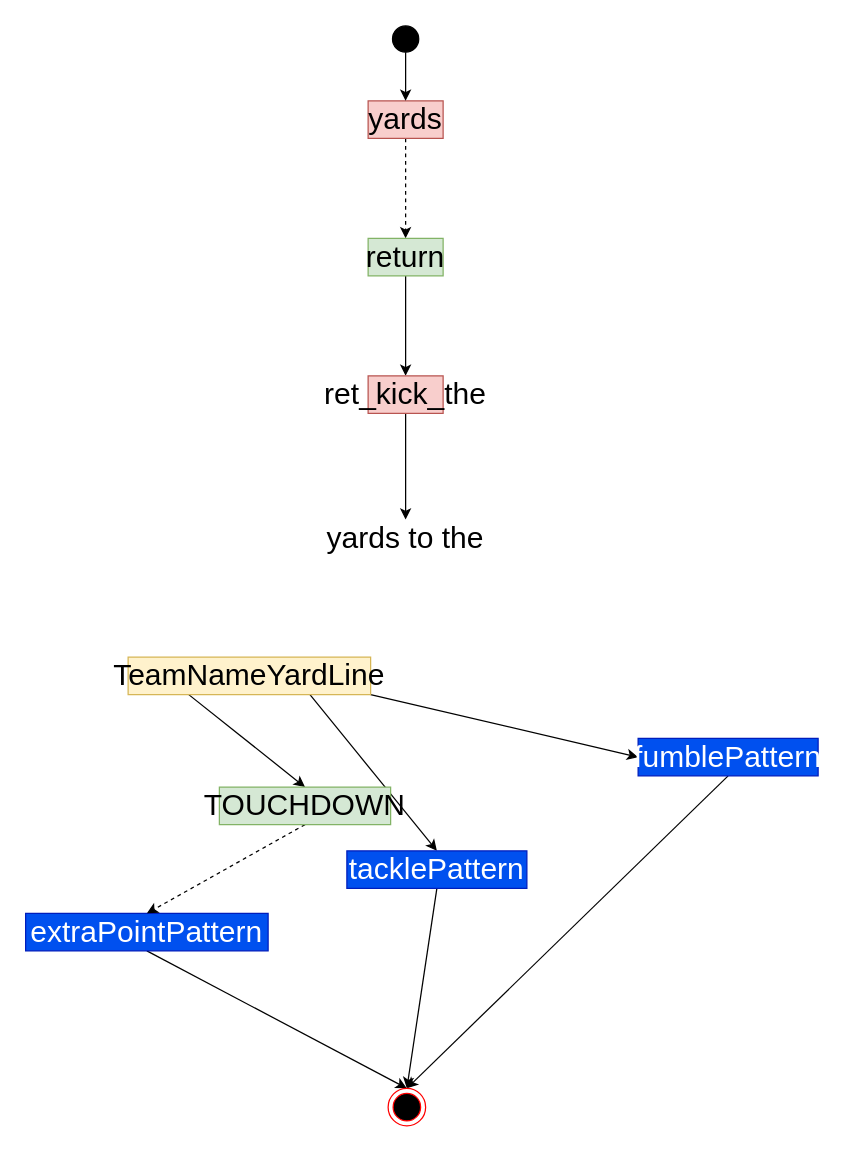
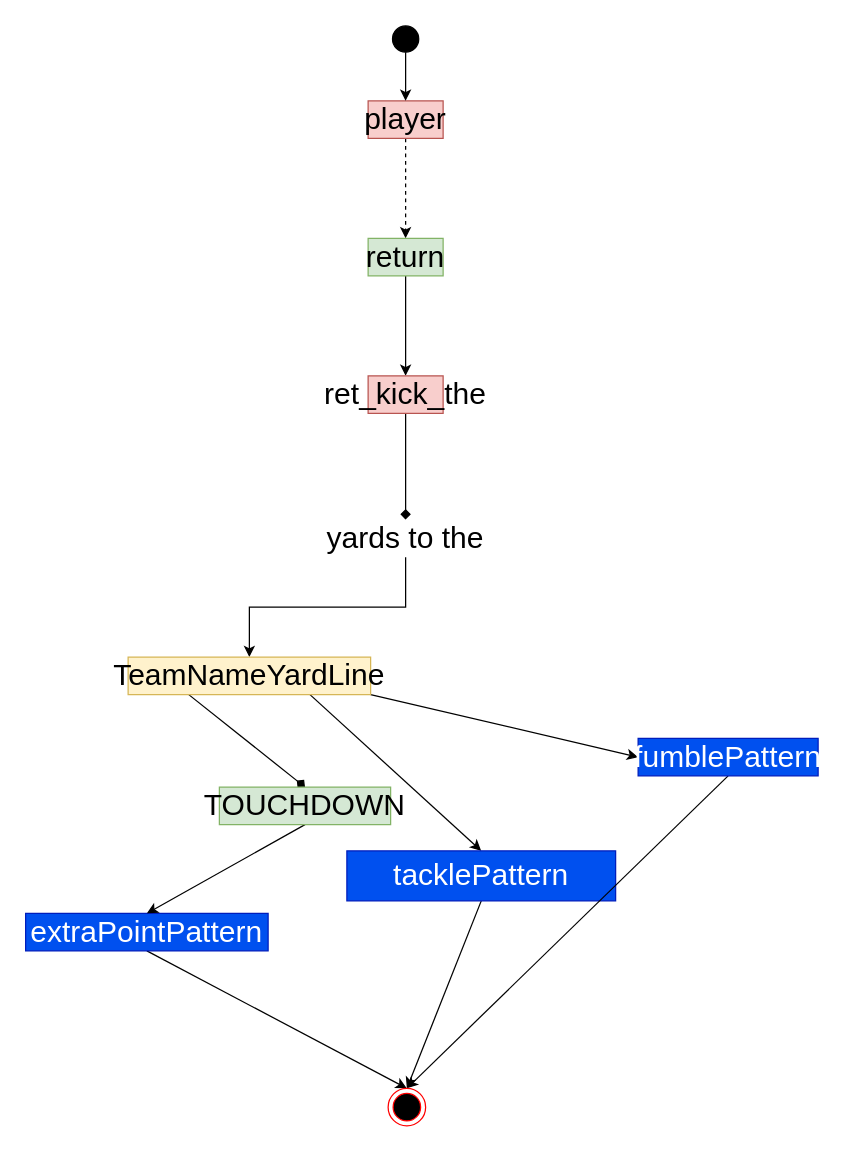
(406, 119) -> (406, 119)
(406, 509) -> (406, 508)
none -> (332, 607)
(297, 781) -> (297, 780)
(229, 867) -> (229, 867)
(437, 869) -> (481, 876)
